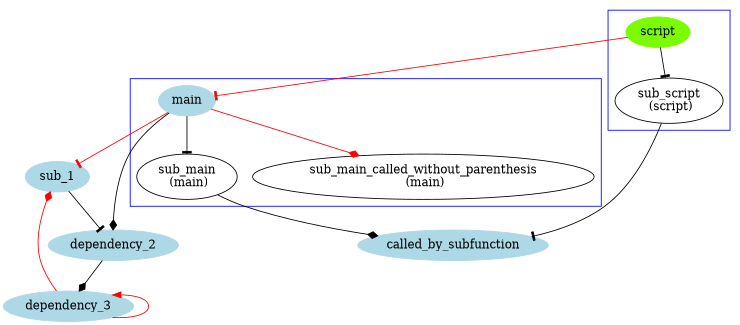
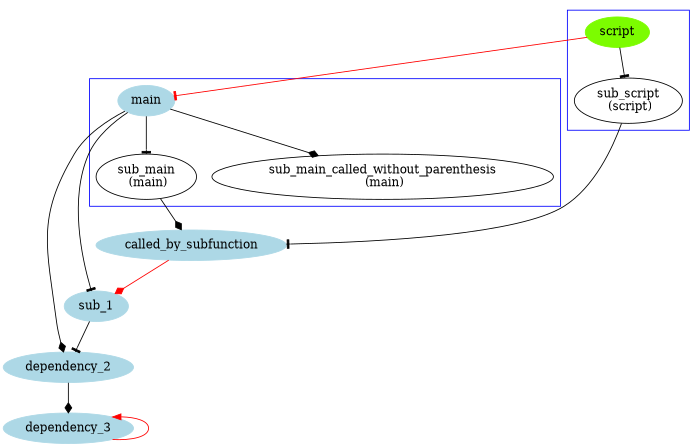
(280, 131) -> (239, 131)
(125, 137) -> (79, 192)
(38, 248) -> (146, 274)
